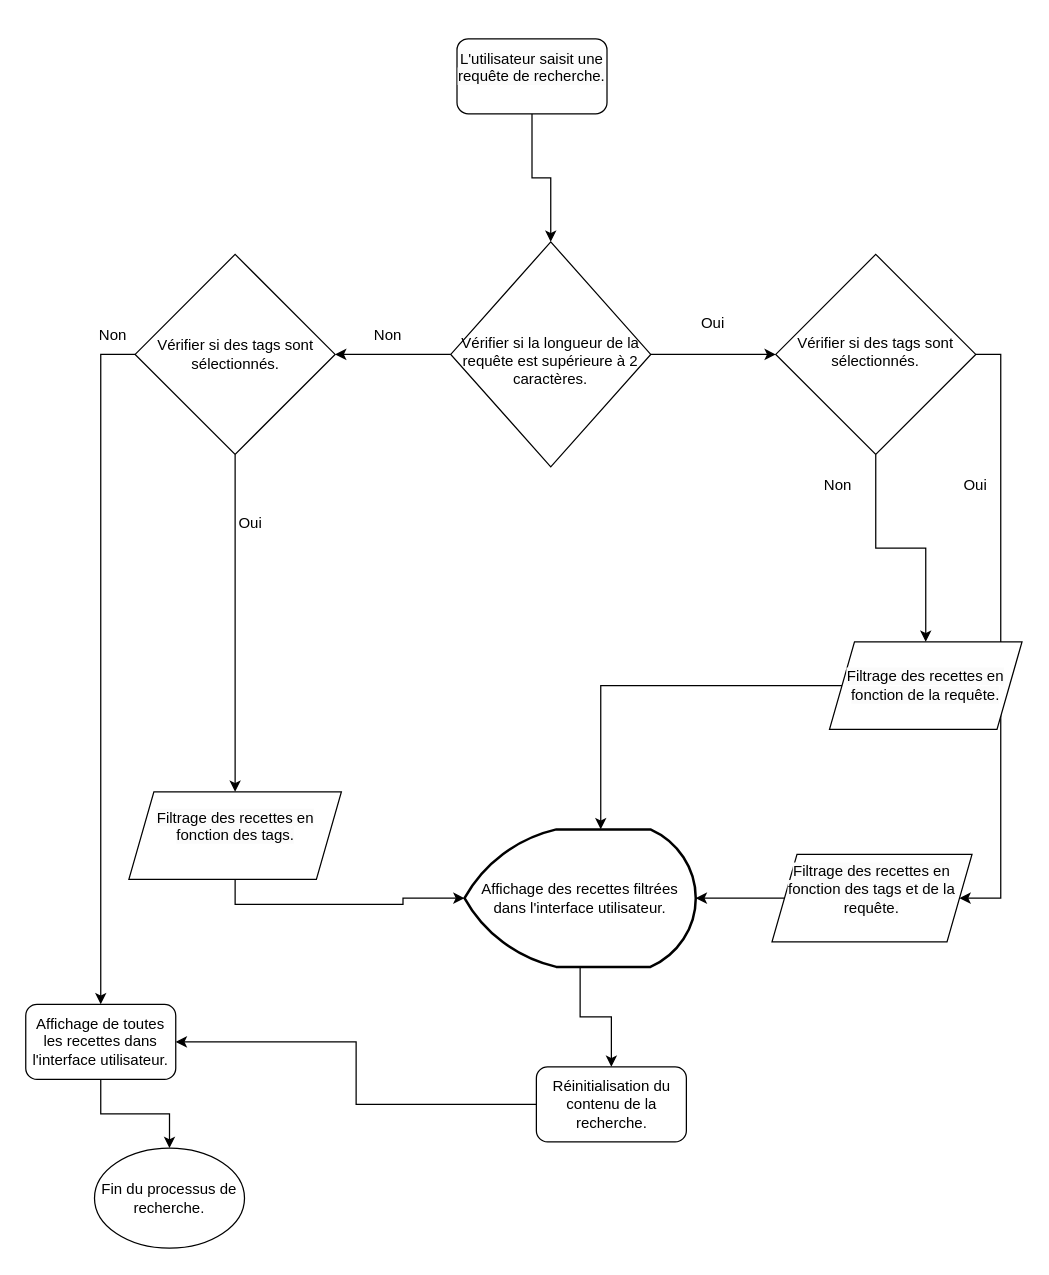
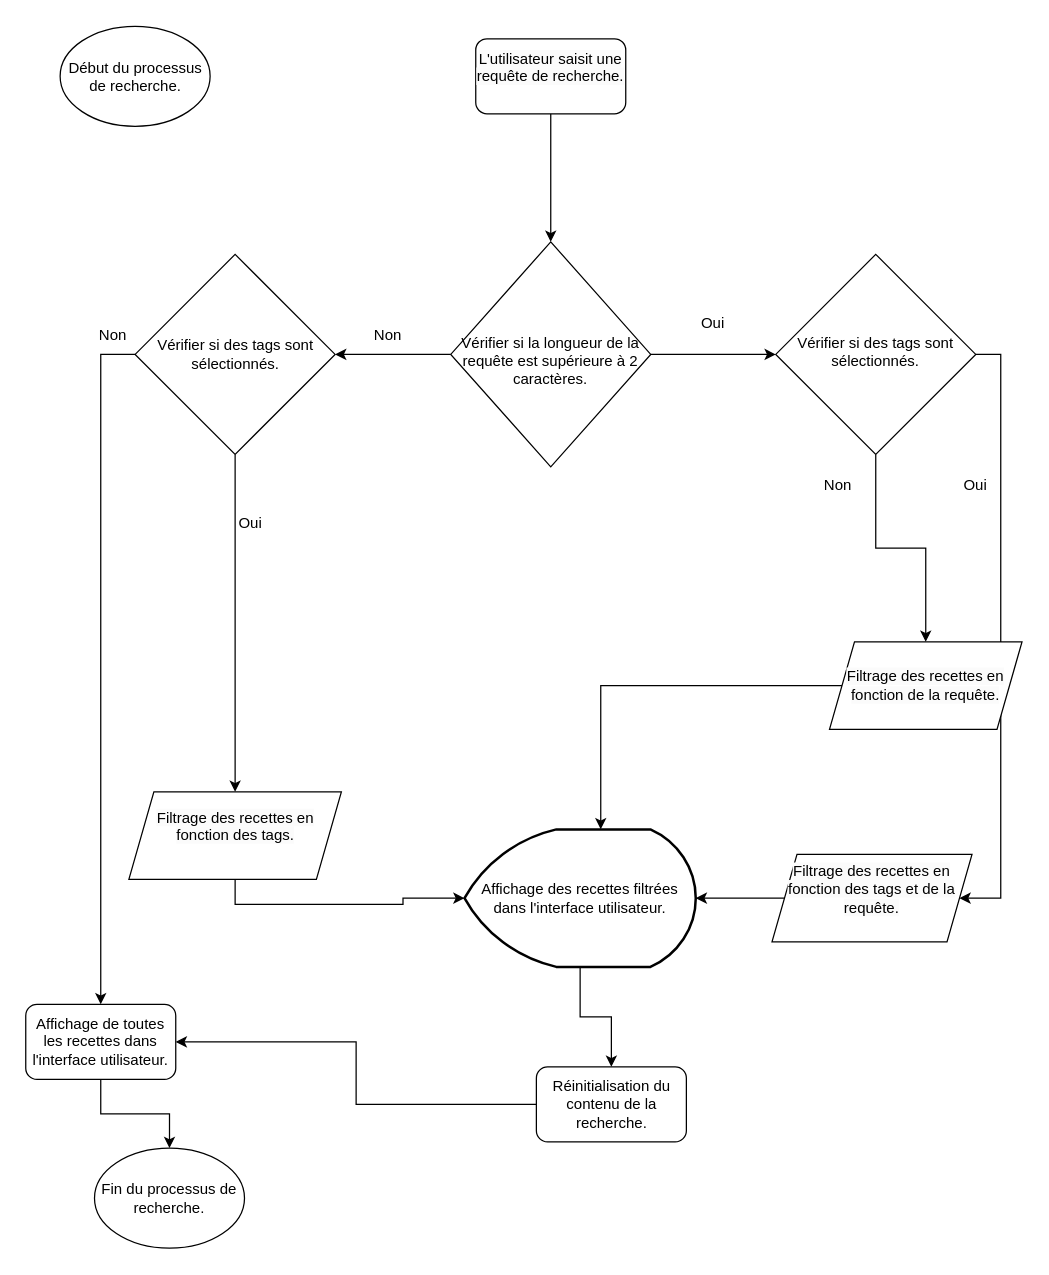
none -> (135, 76)
(532, 76) -> (551, 76)
